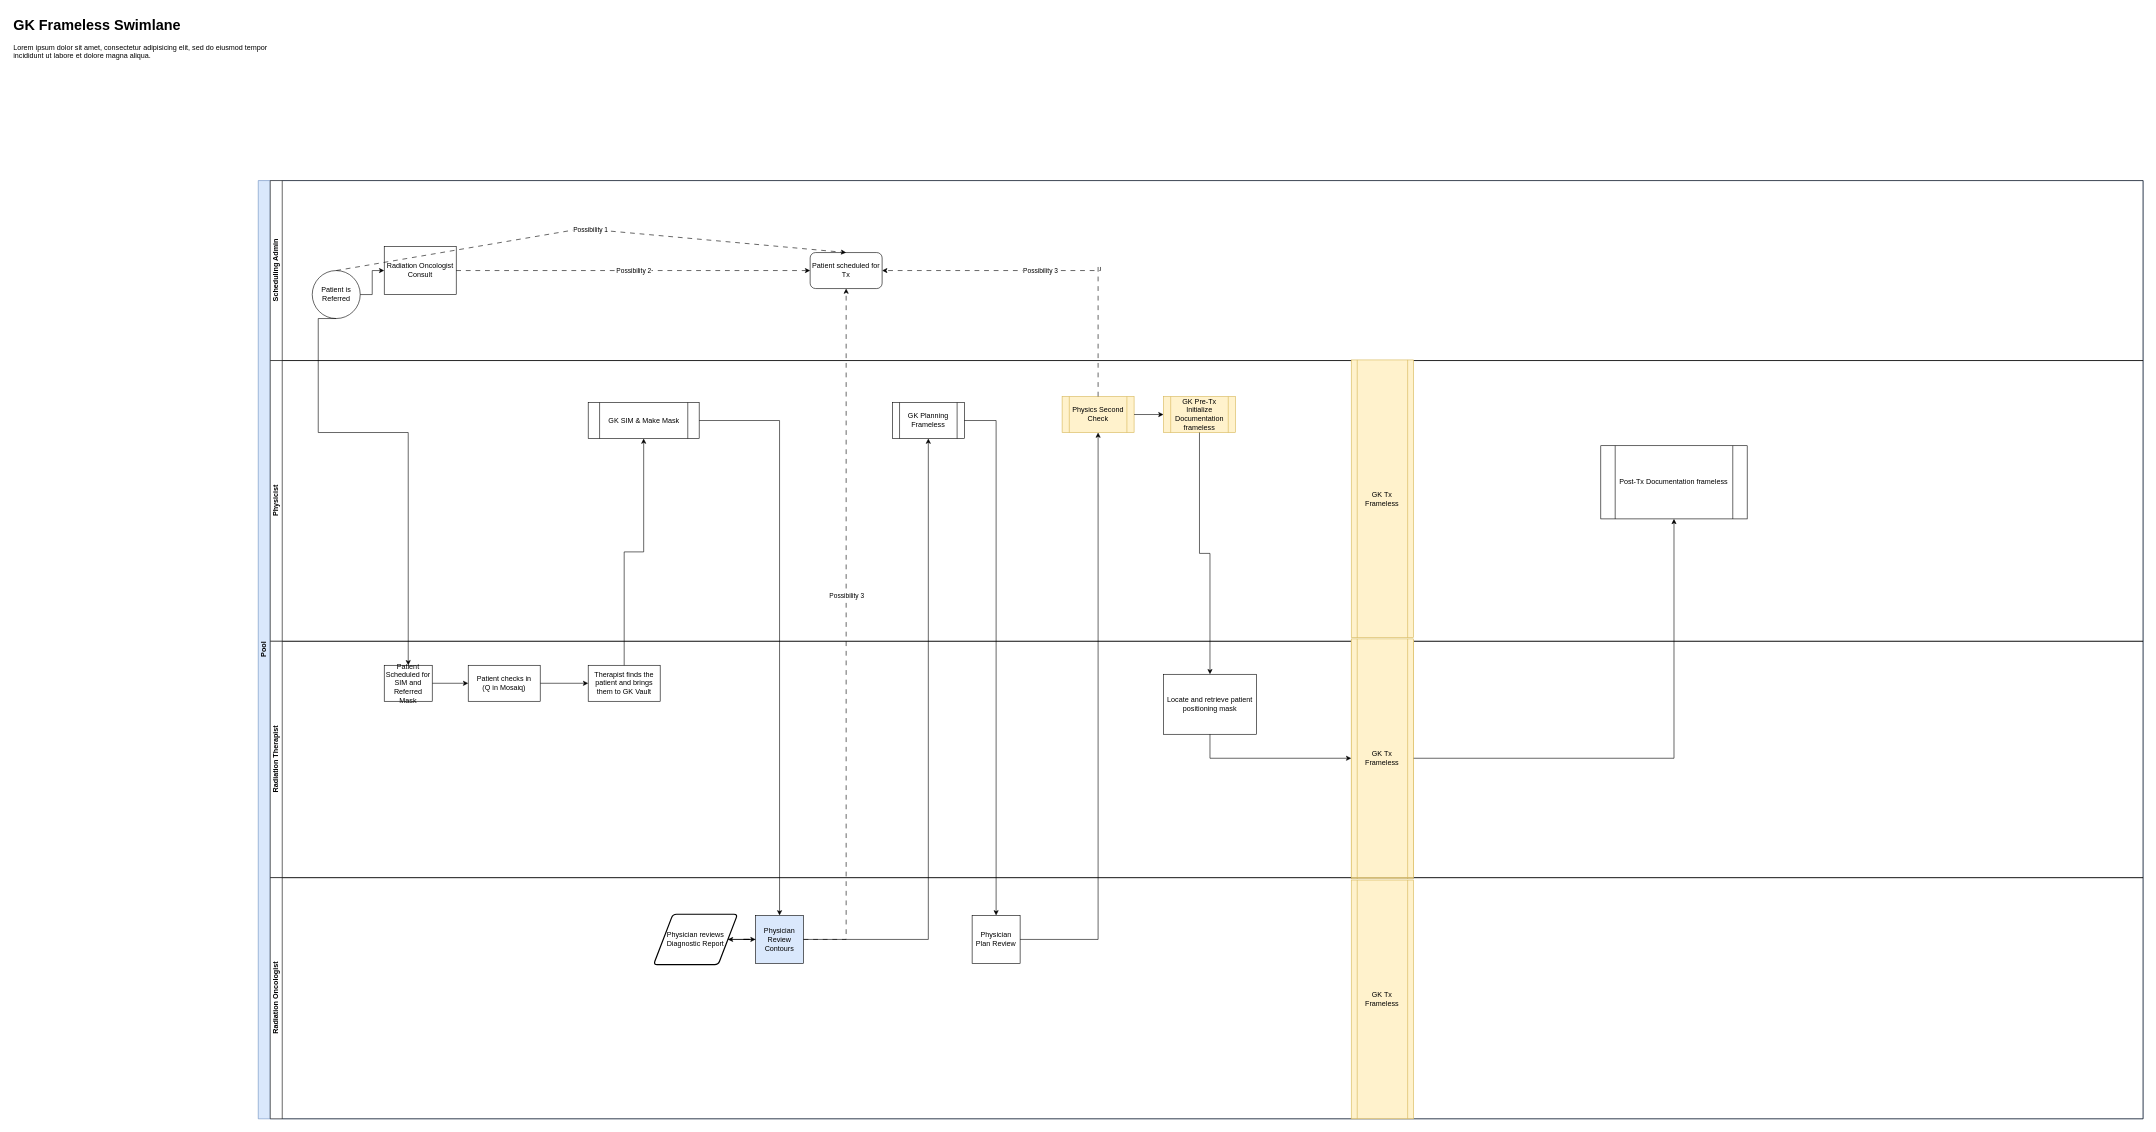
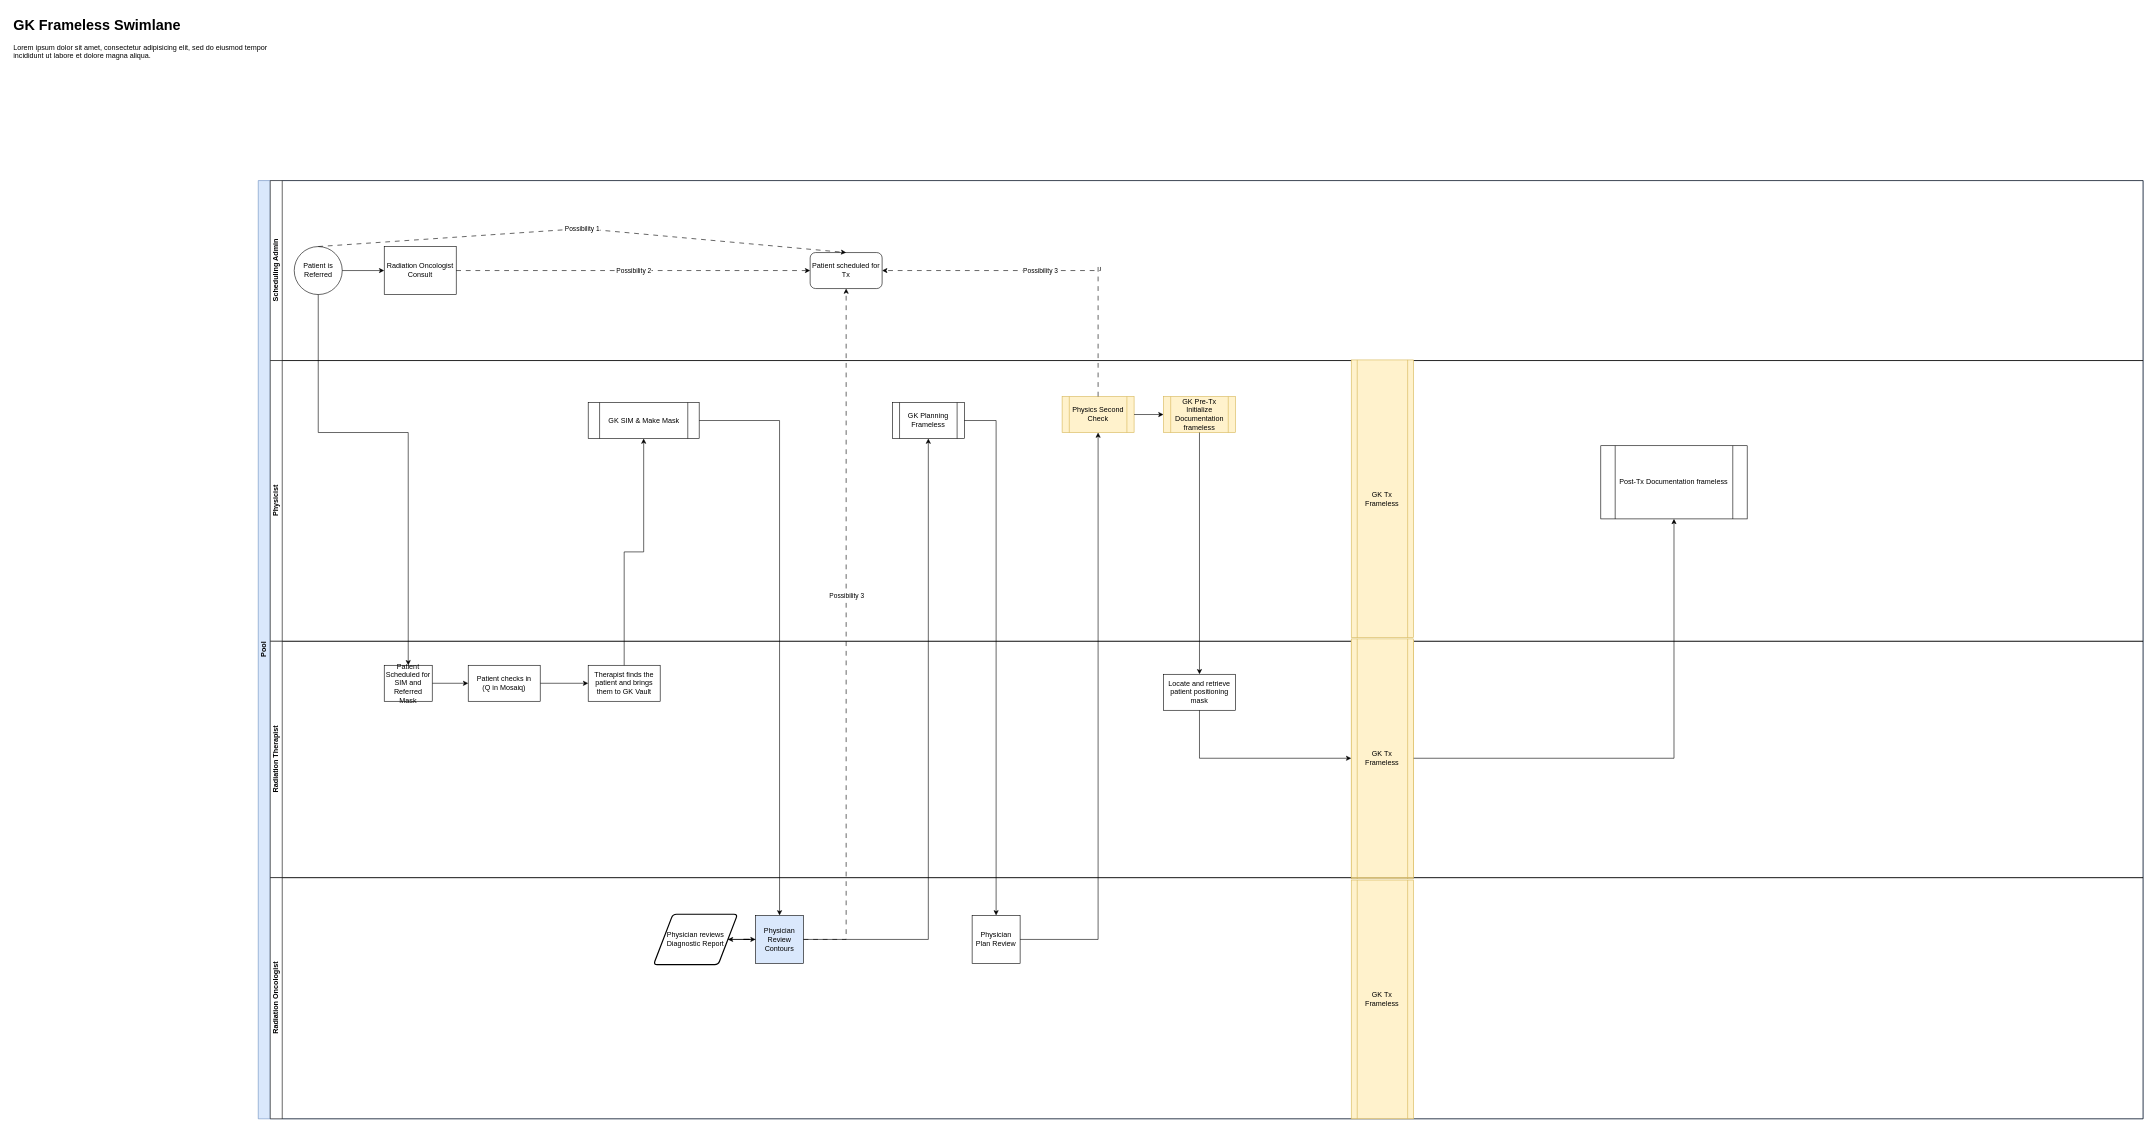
(336, 294) -> (318, 270)
(1210, 704) -> (1200, 692)
